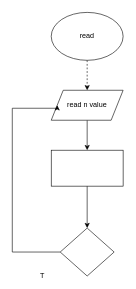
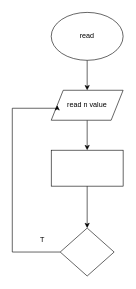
(87, 73) -> (87, 73)
(42, 276) -> (42, 240)
